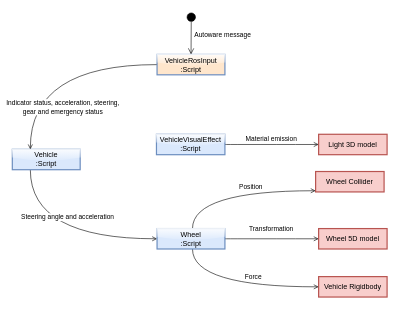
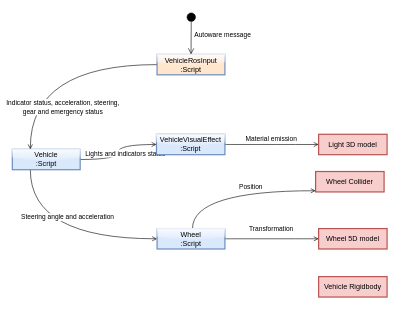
none -> (118, 153)
(247, 282) -> none
